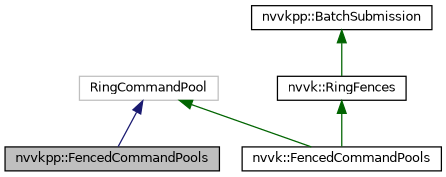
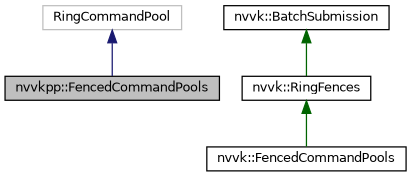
(342, 18) -> (306, 18)
(251, 126) -> none
